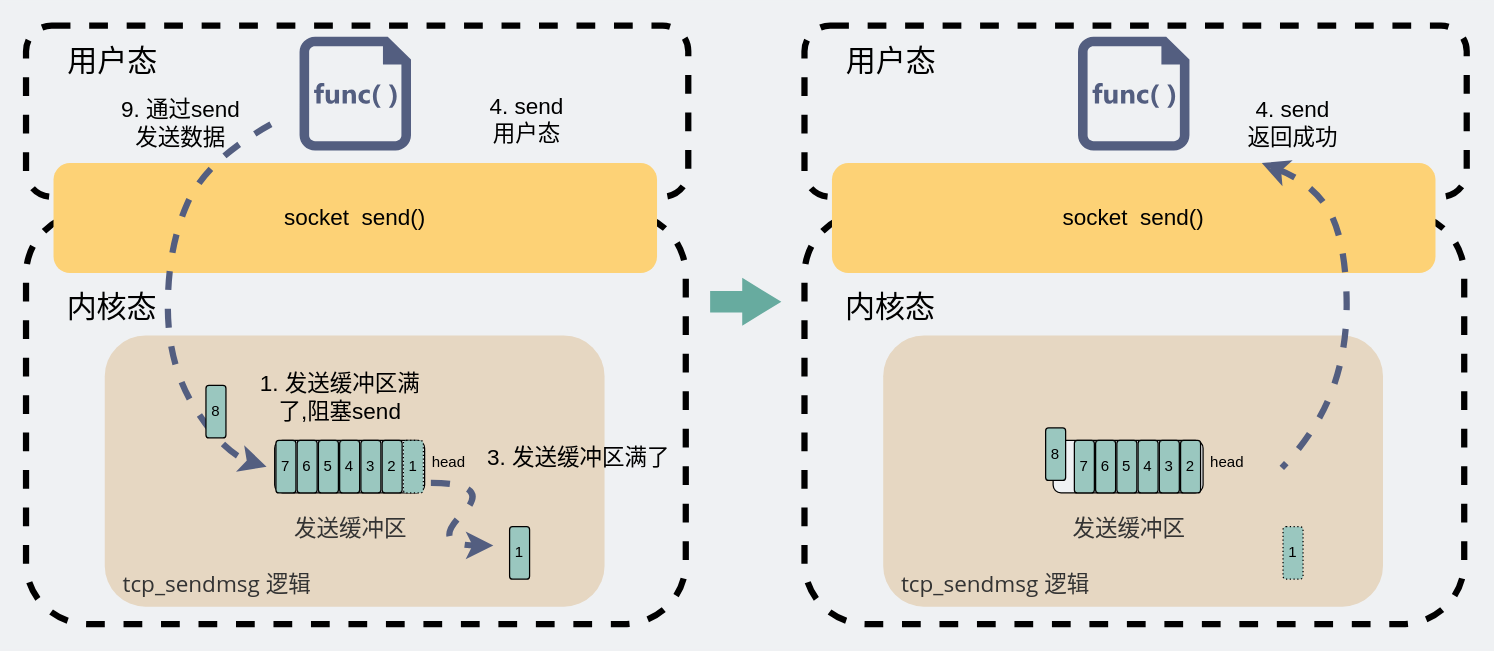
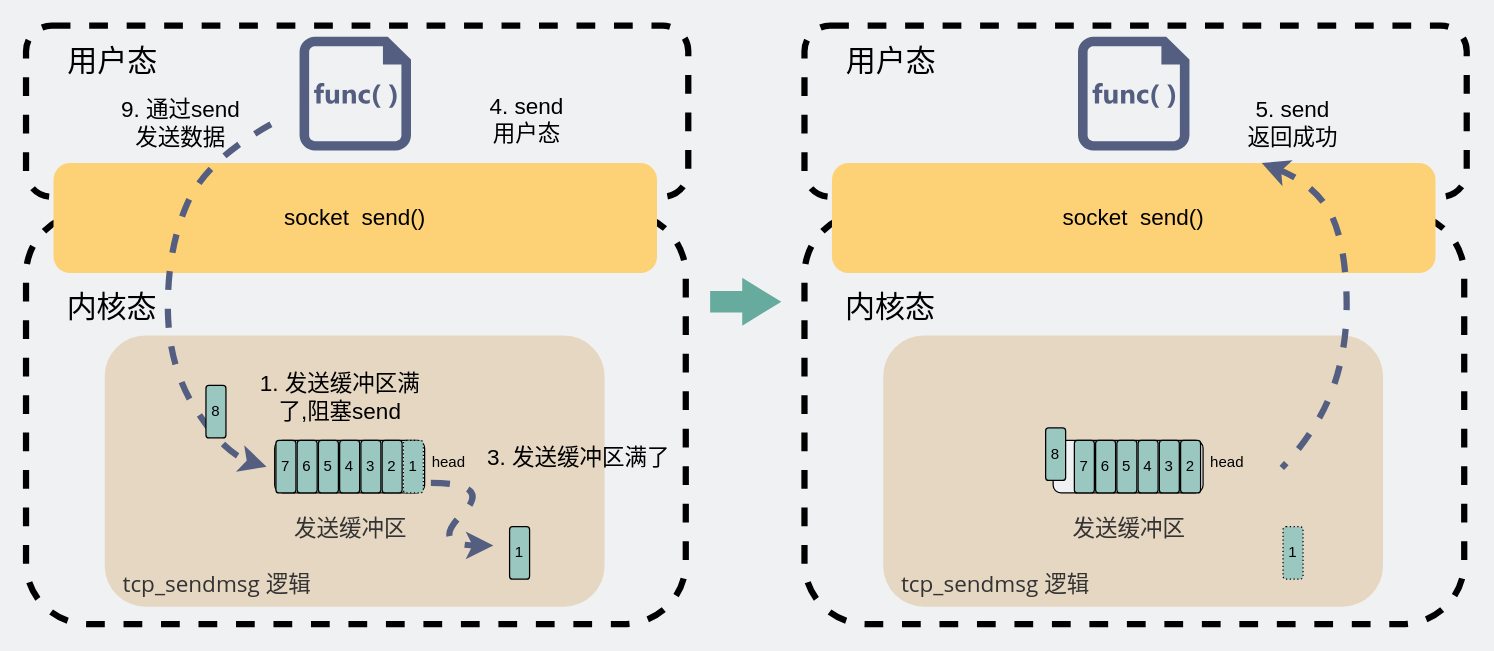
(1293, 124) -> (1293, 124)
